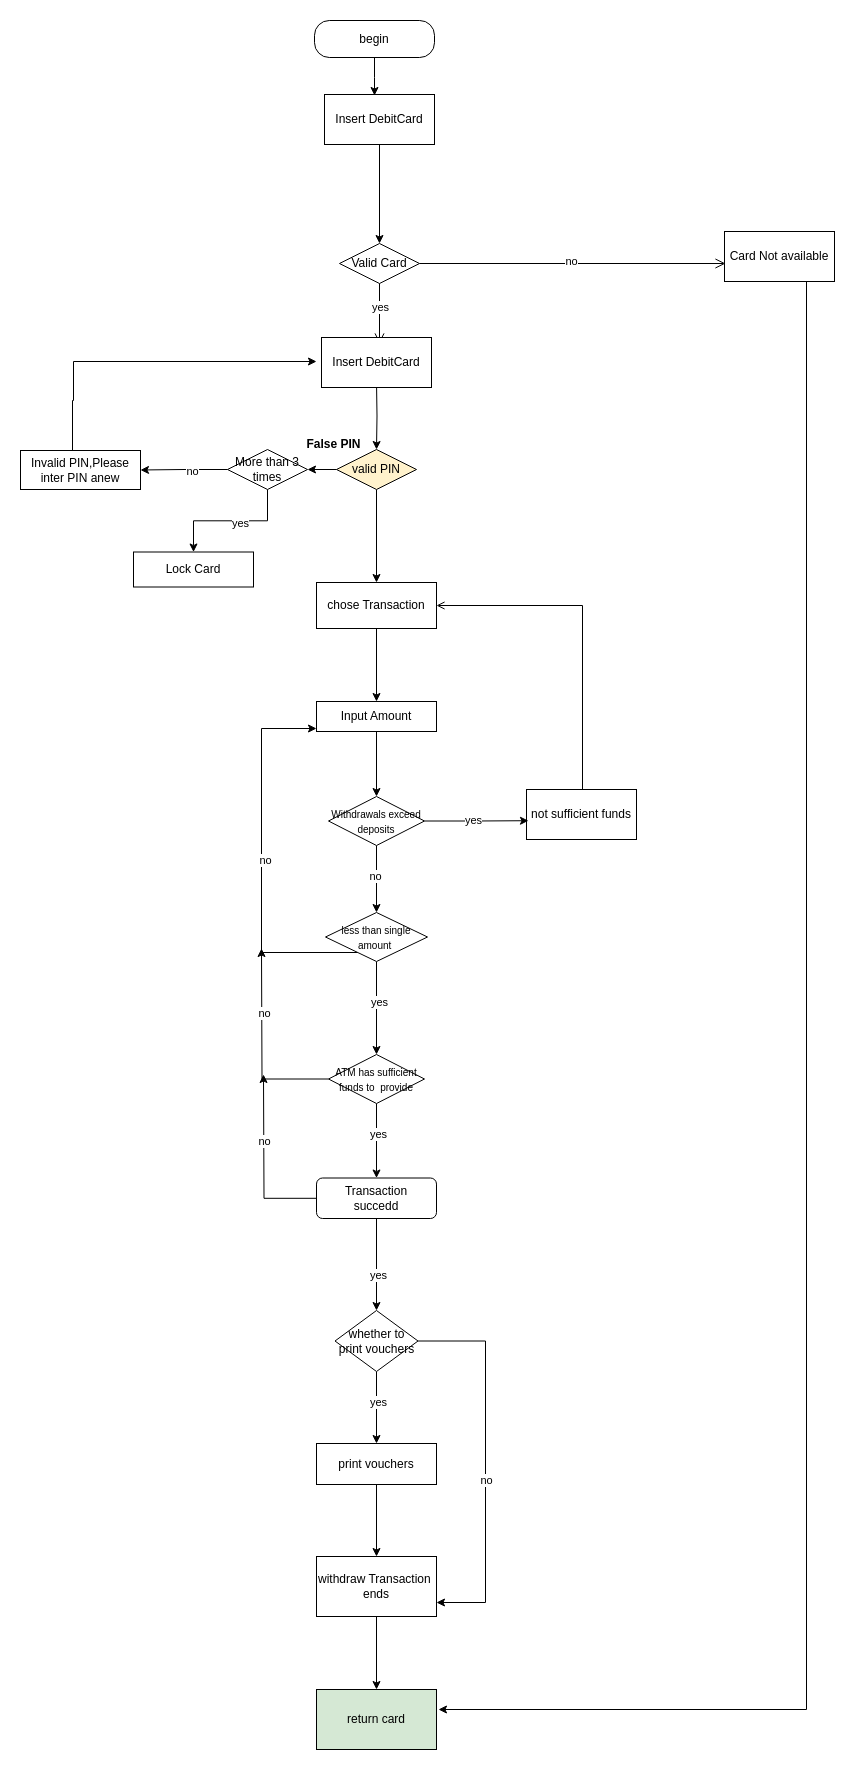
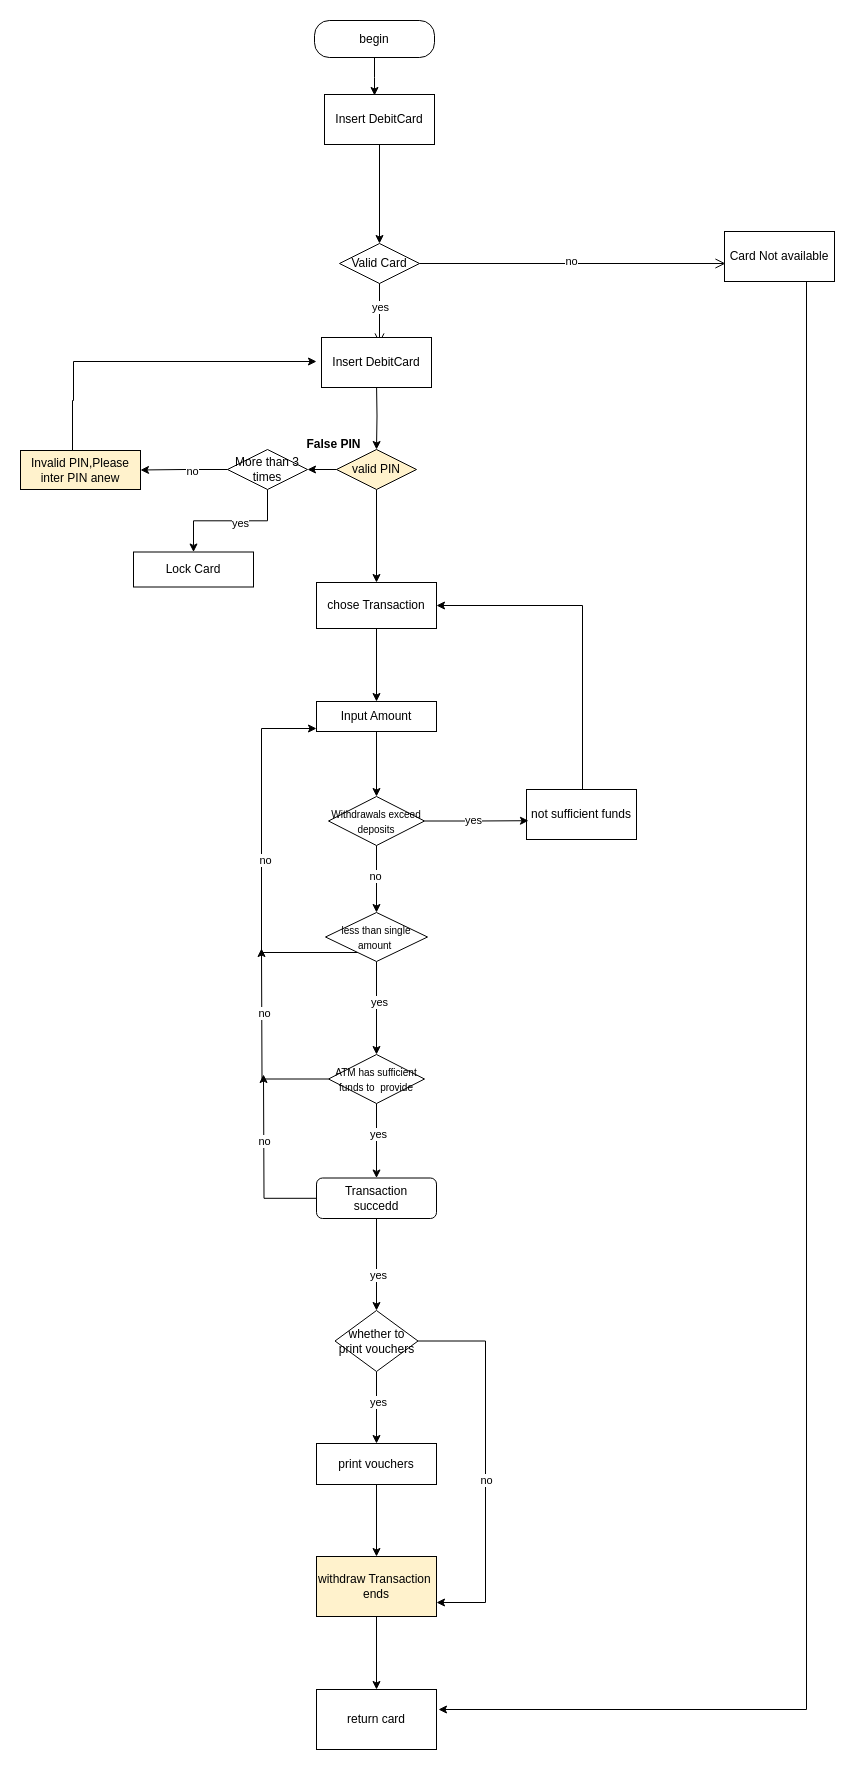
(81, 470) -> (81, 470)
(443, 606) -> (445, 606)
(377, 1587) -> (377, 1587)
(377, 1720) -> (377, 1720)
